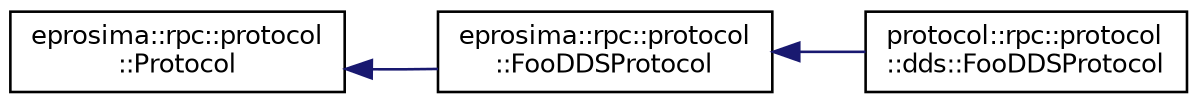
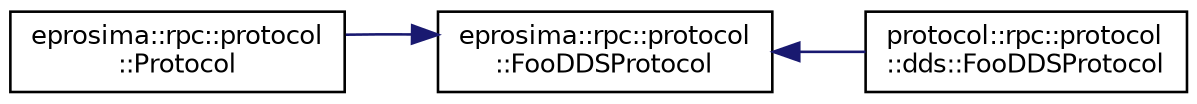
(405, 69) -> (379, 34)
